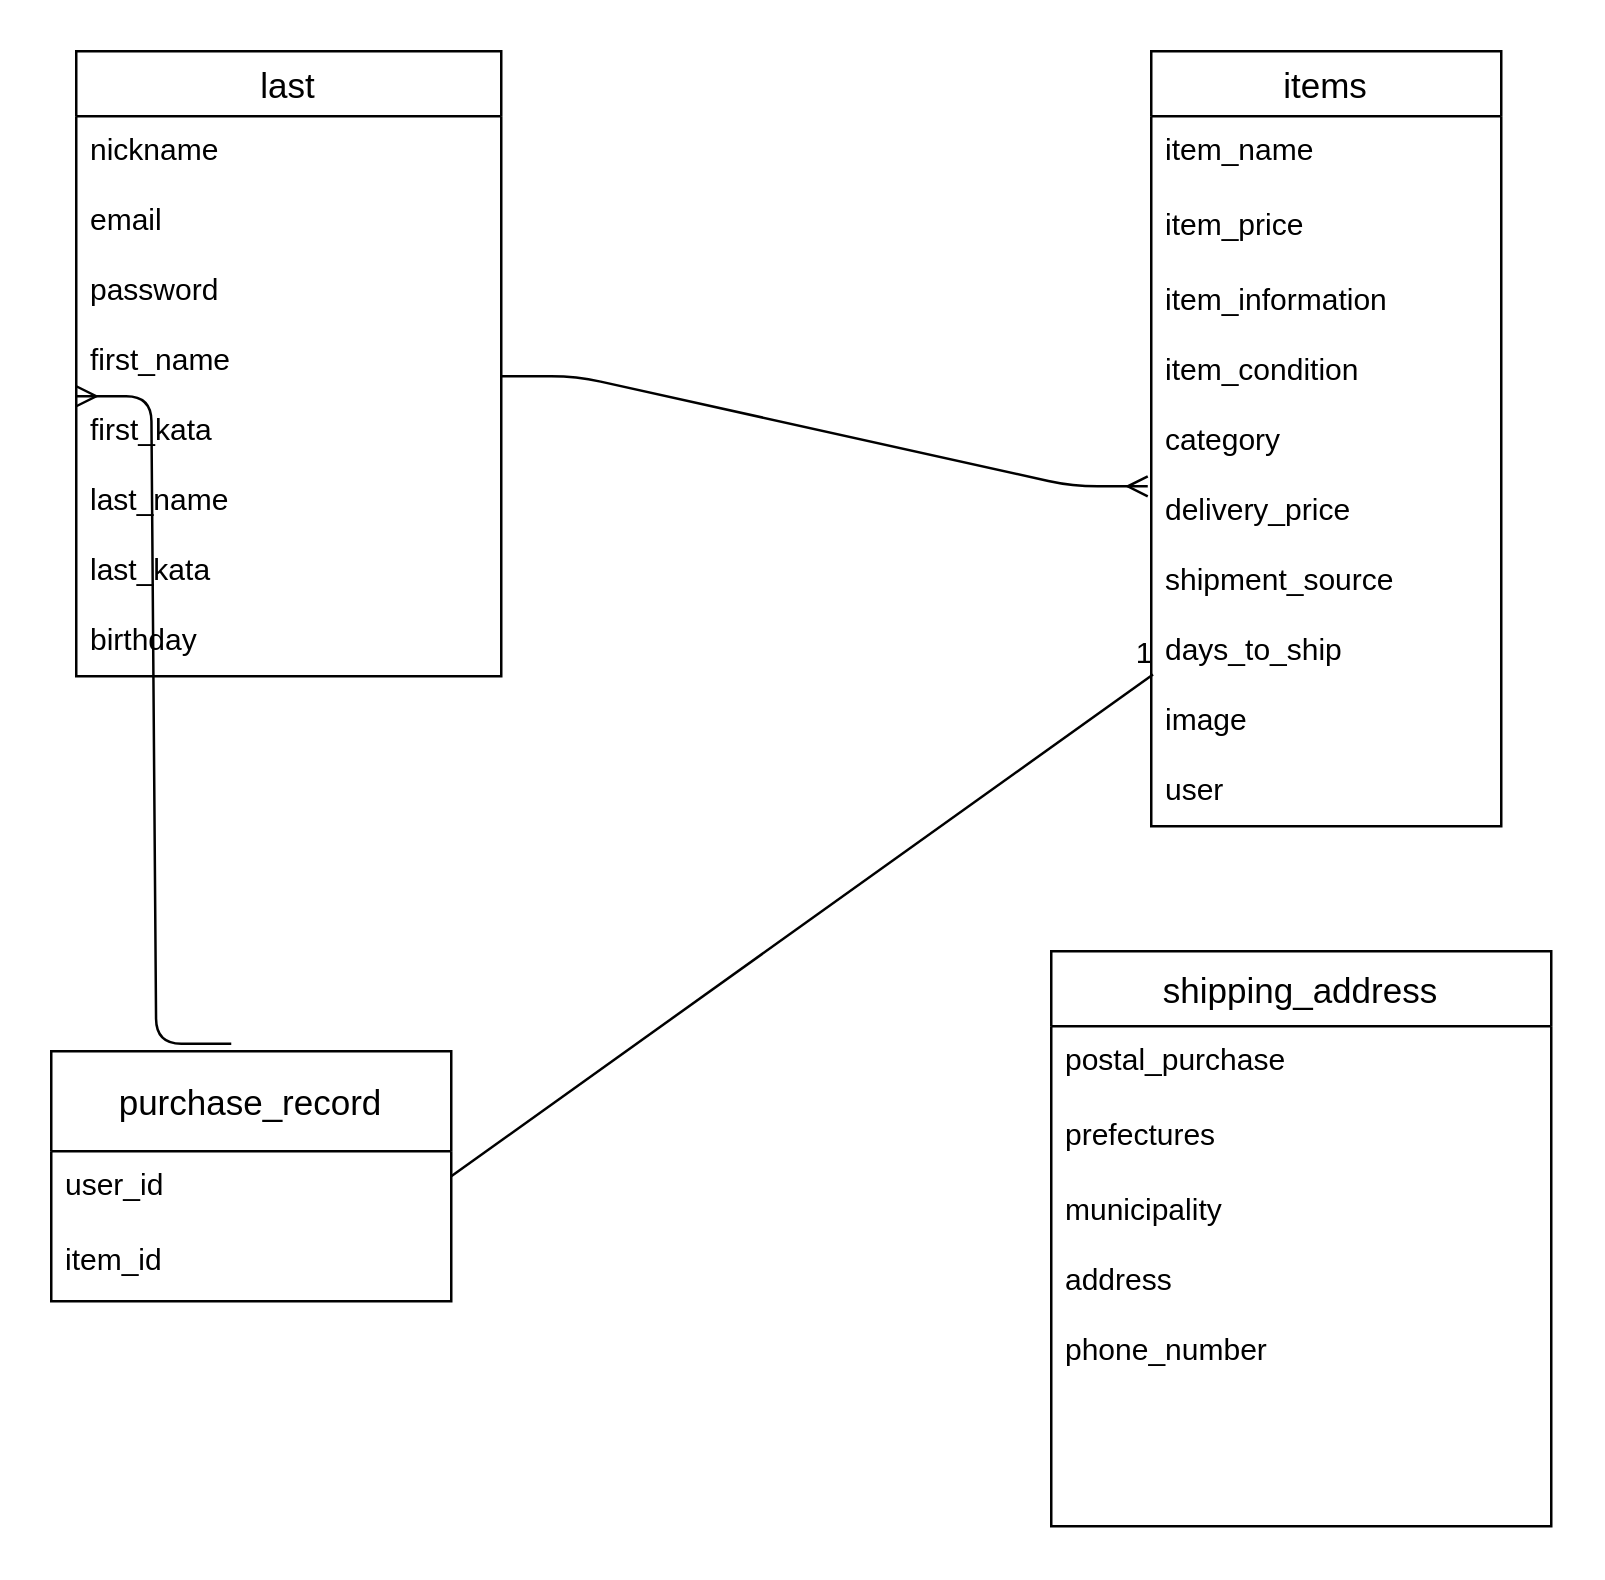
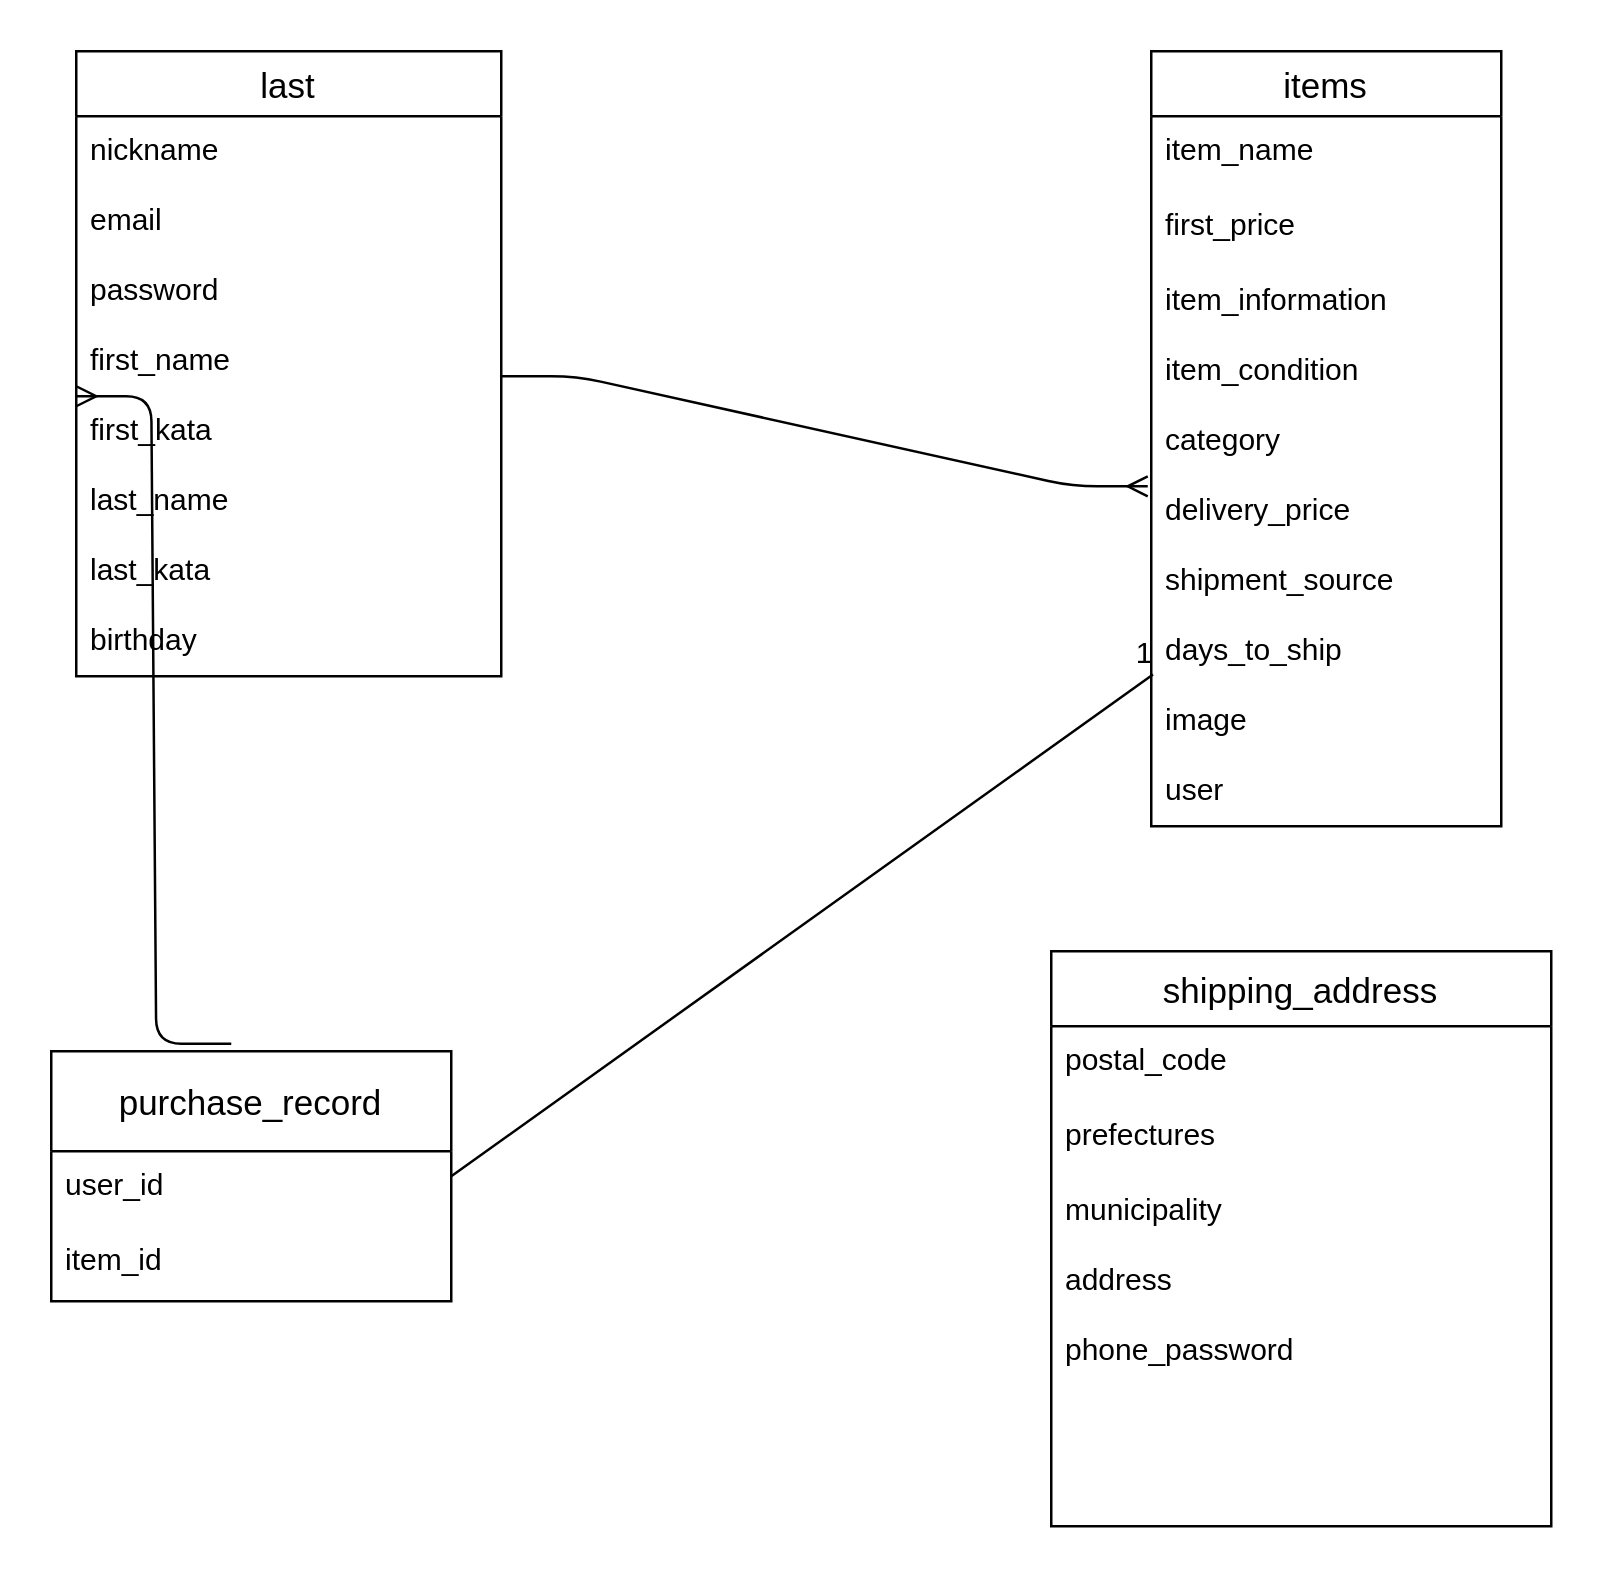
(1241, 225) -> (1250, 225)
(1187, 1060) -> (1154, 1060)
(1150, 1210) -> (1150, 1210)
